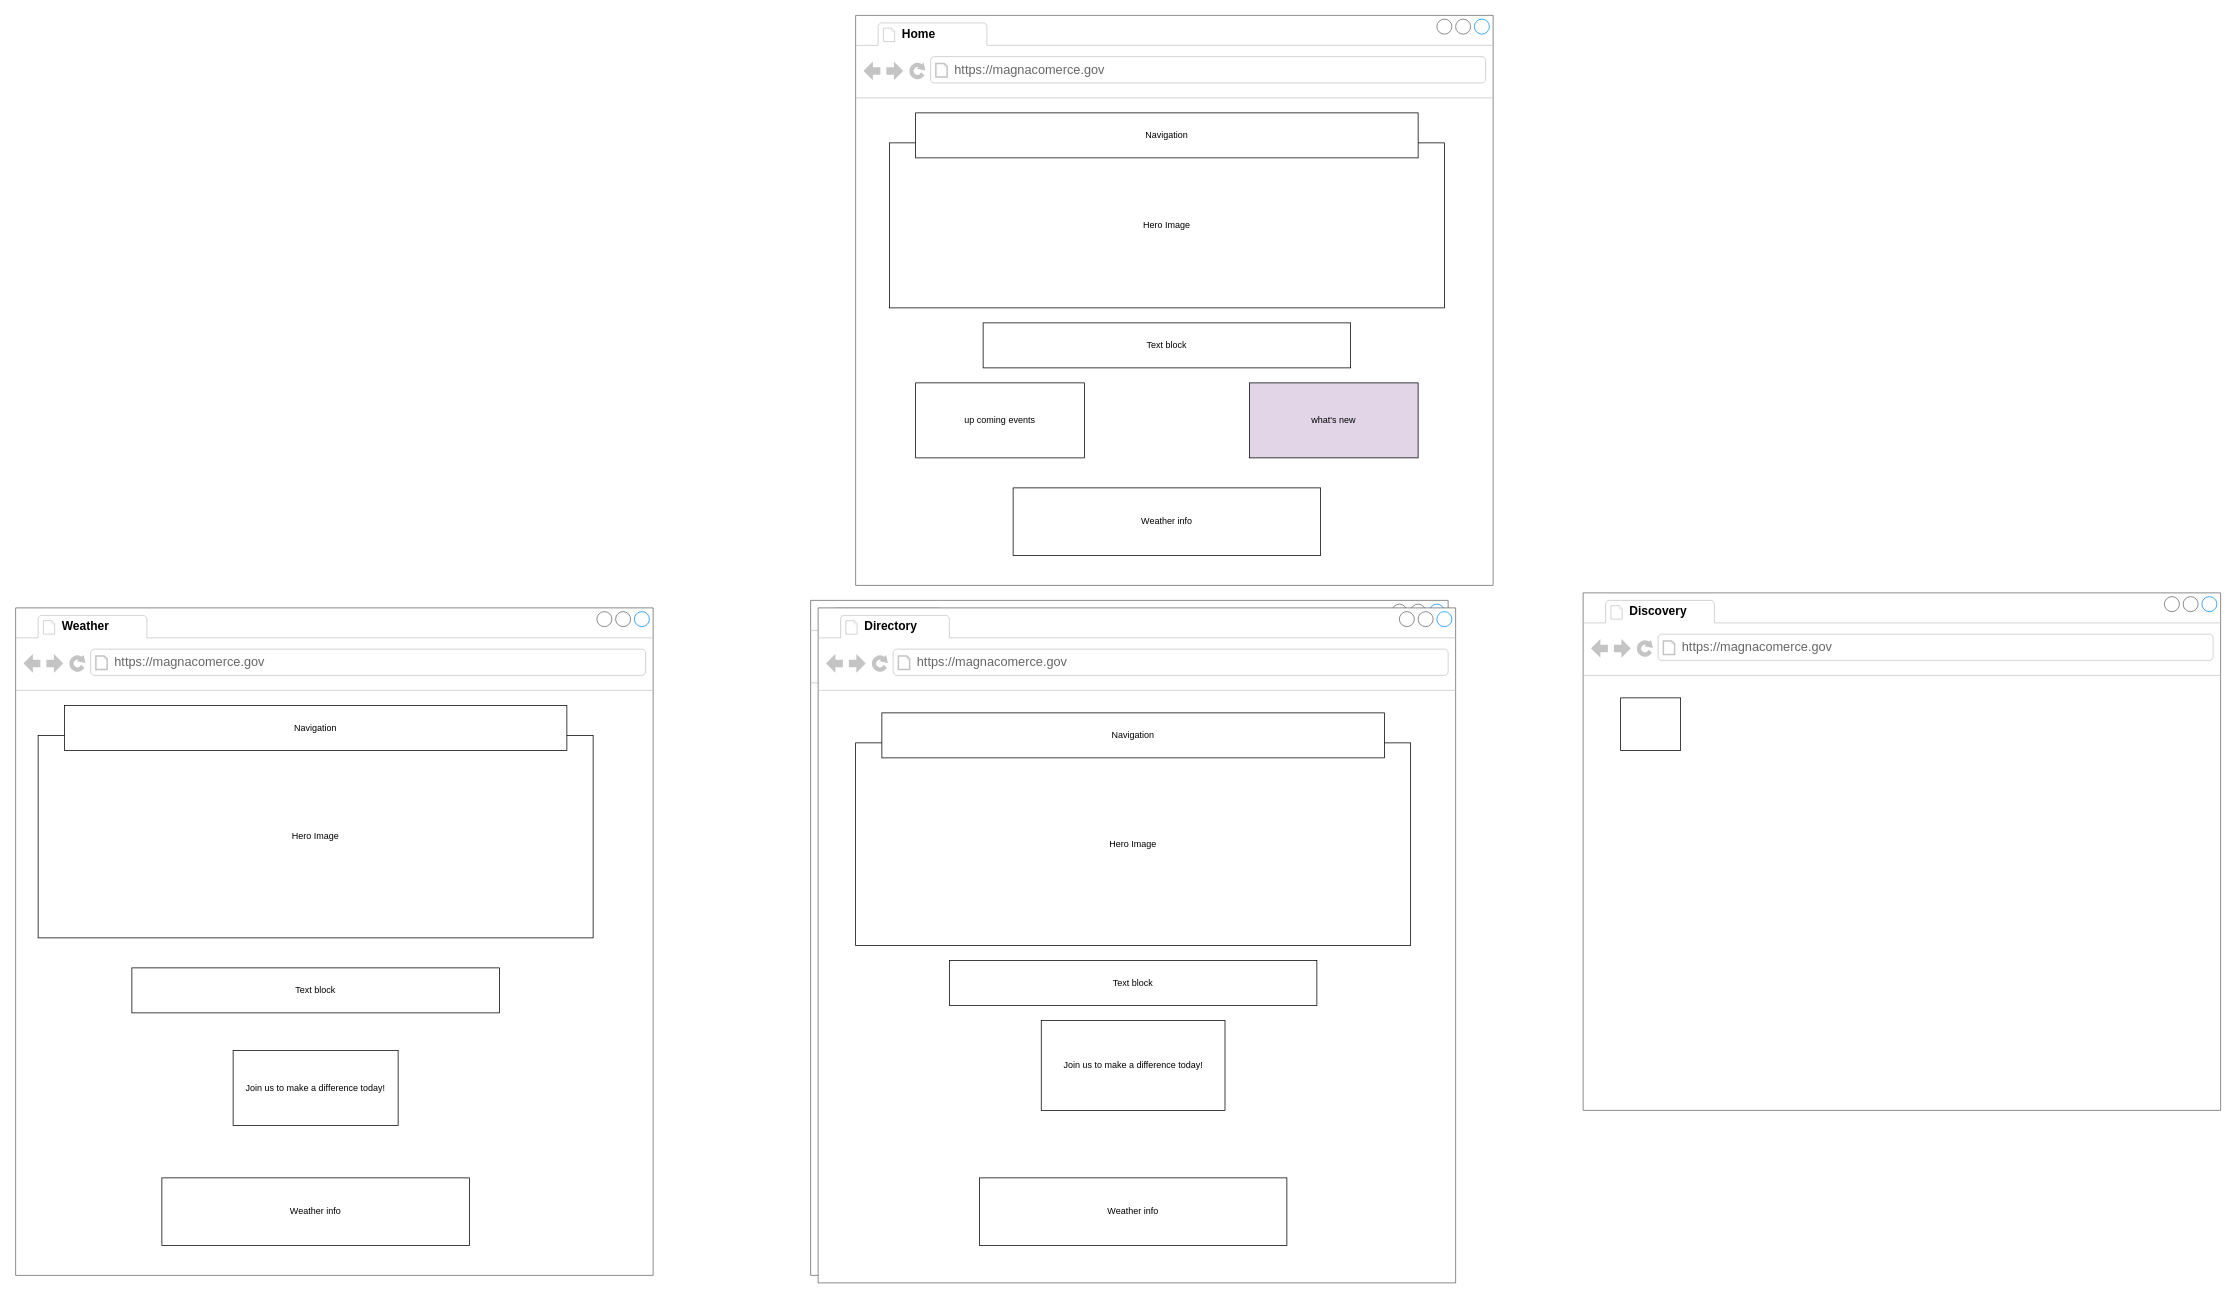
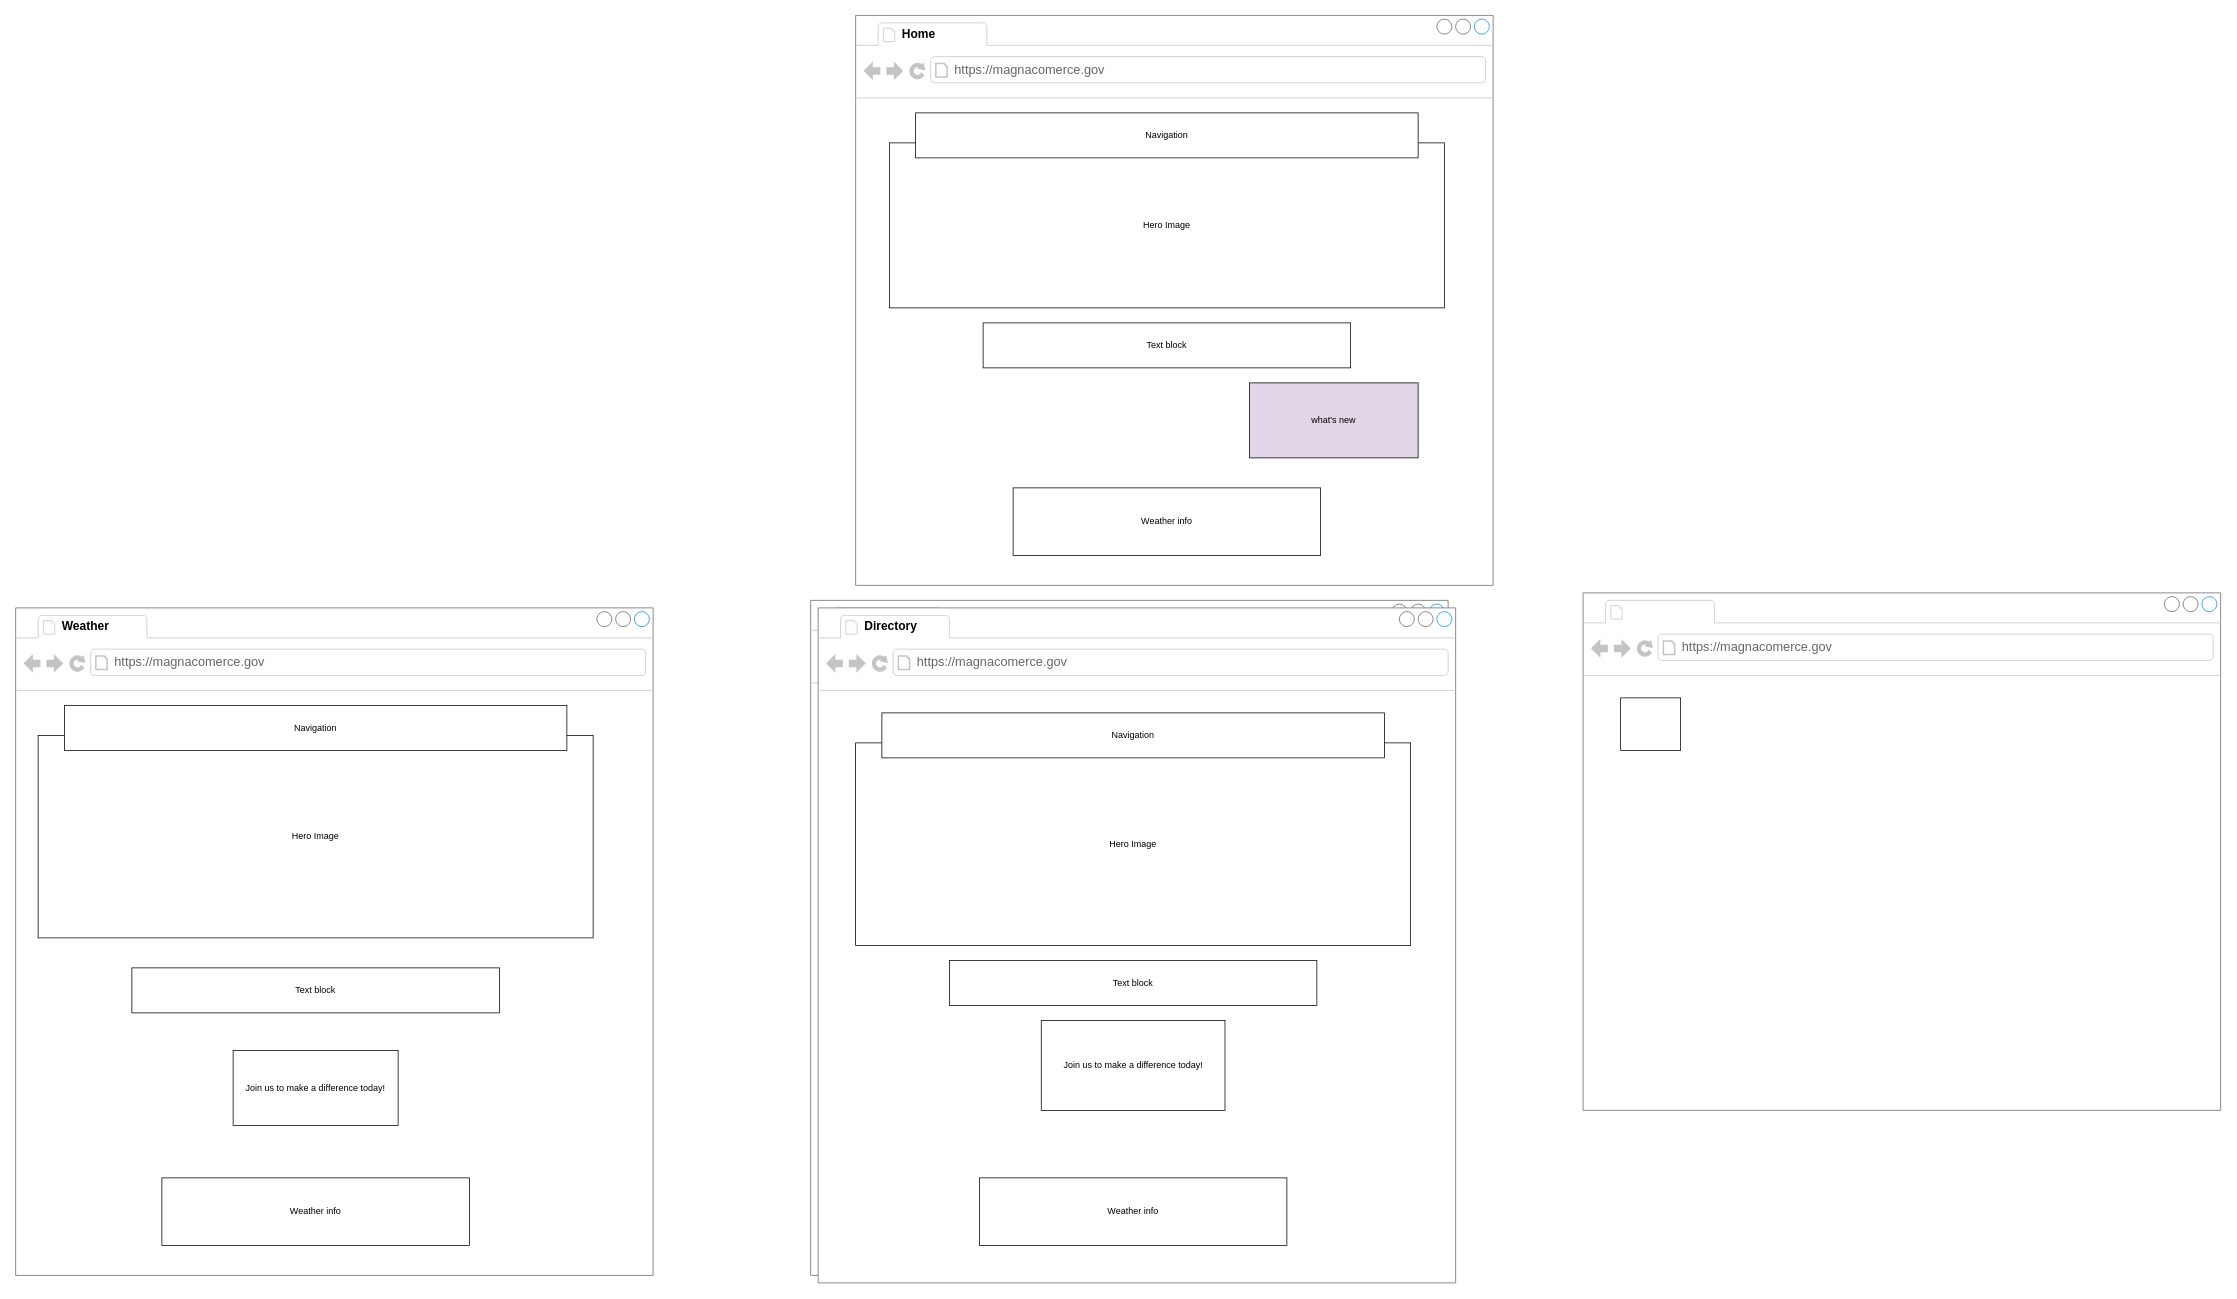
(1000, 420) -> none
(1669, 612) -> none
